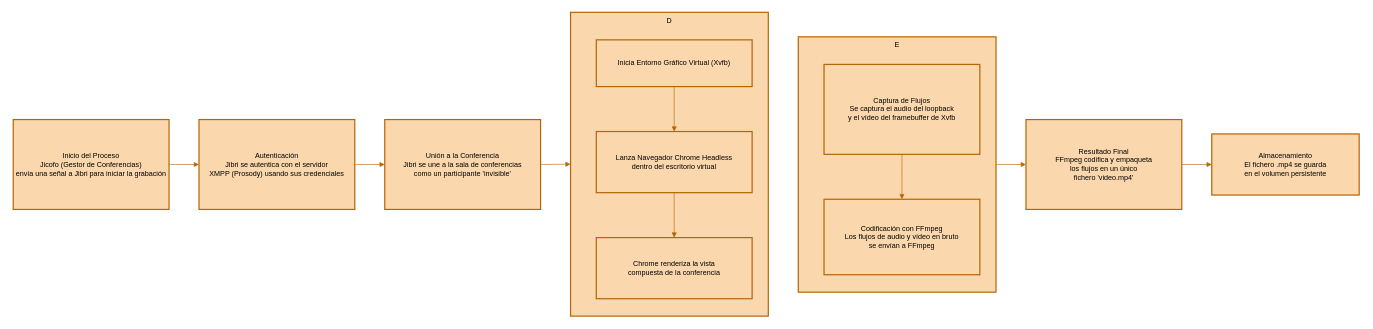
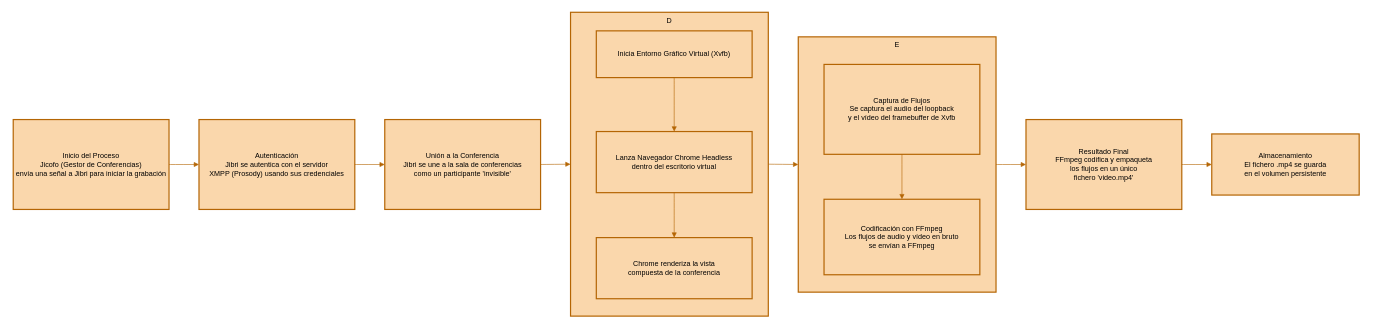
(674, 63) -> (674, 54)
none -> (787, 165)
